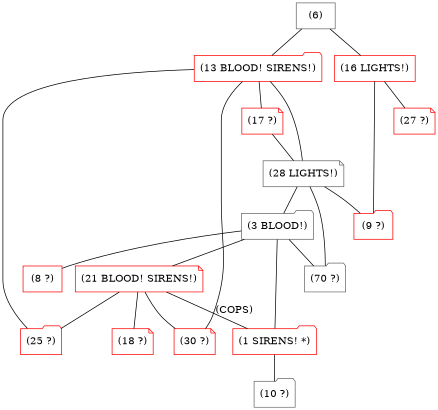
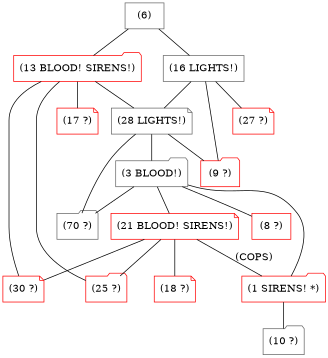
(375, 68) -> (204, 68)
(283, 147) -> (178, 95)
